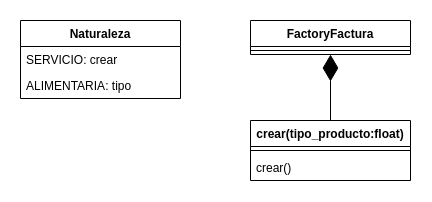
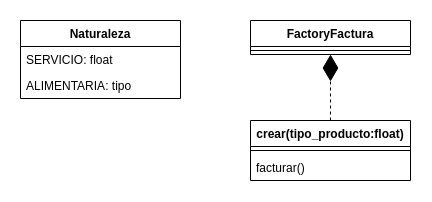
(73, 60) -> (72, 60)
(331, 100) -> (331, 100)
(280, 168) -> (290, 168)
